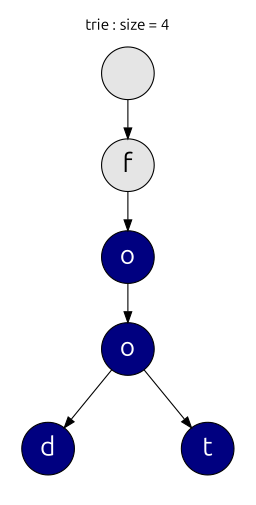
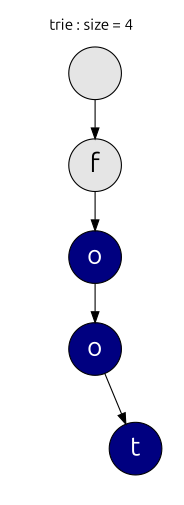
(48, 449) -> none
